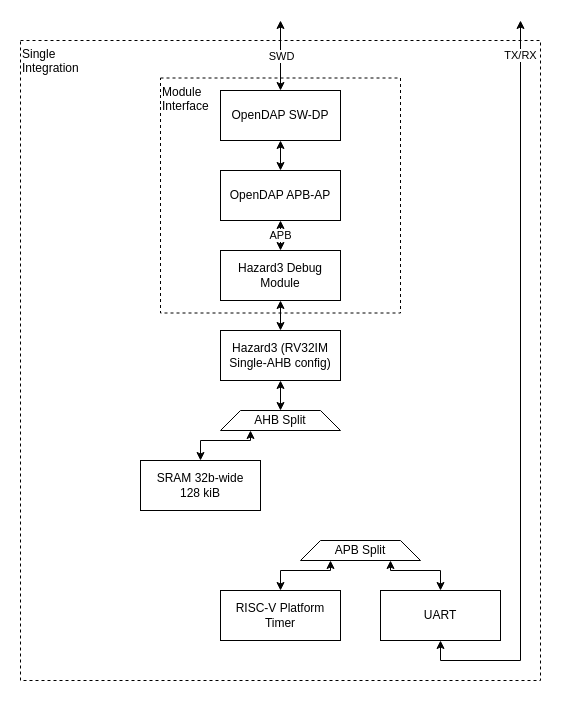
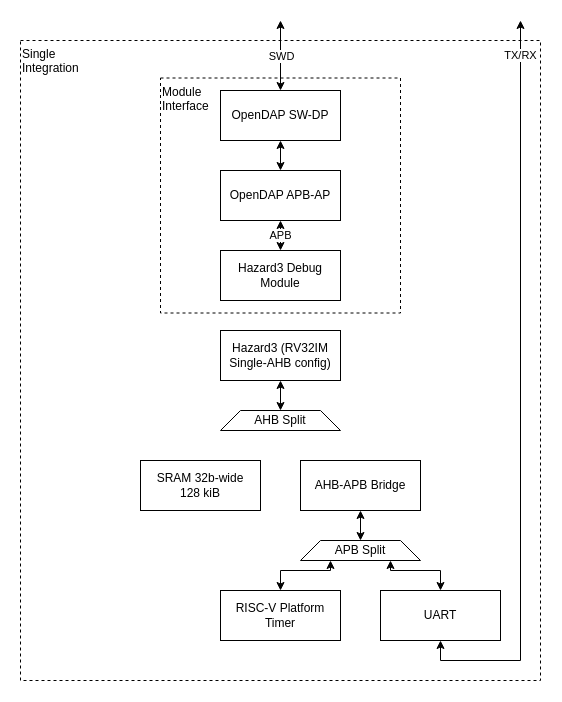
(281, 315) -> none
(221, 441) -> none
none -> (361, 486)
none -> (361, 525)
